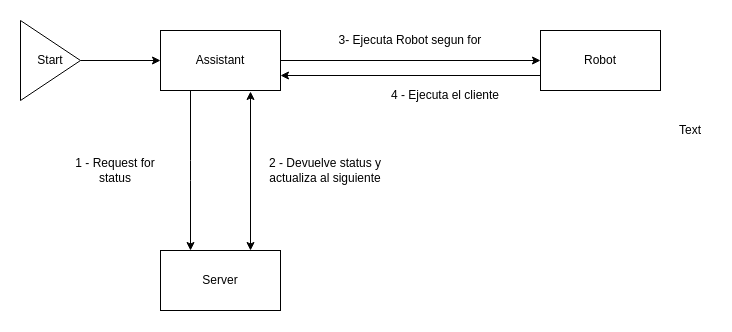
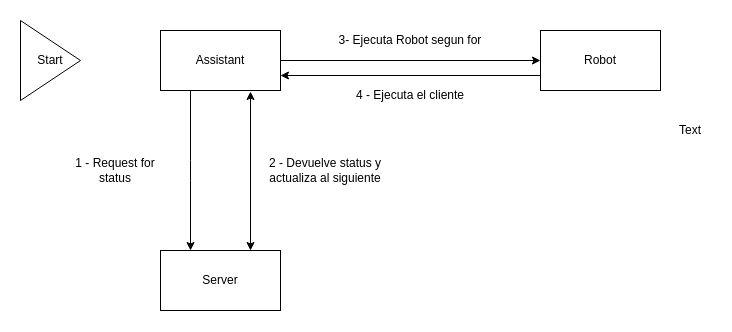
(117, 61) -> none
(446, 96) -> (411, 96)
